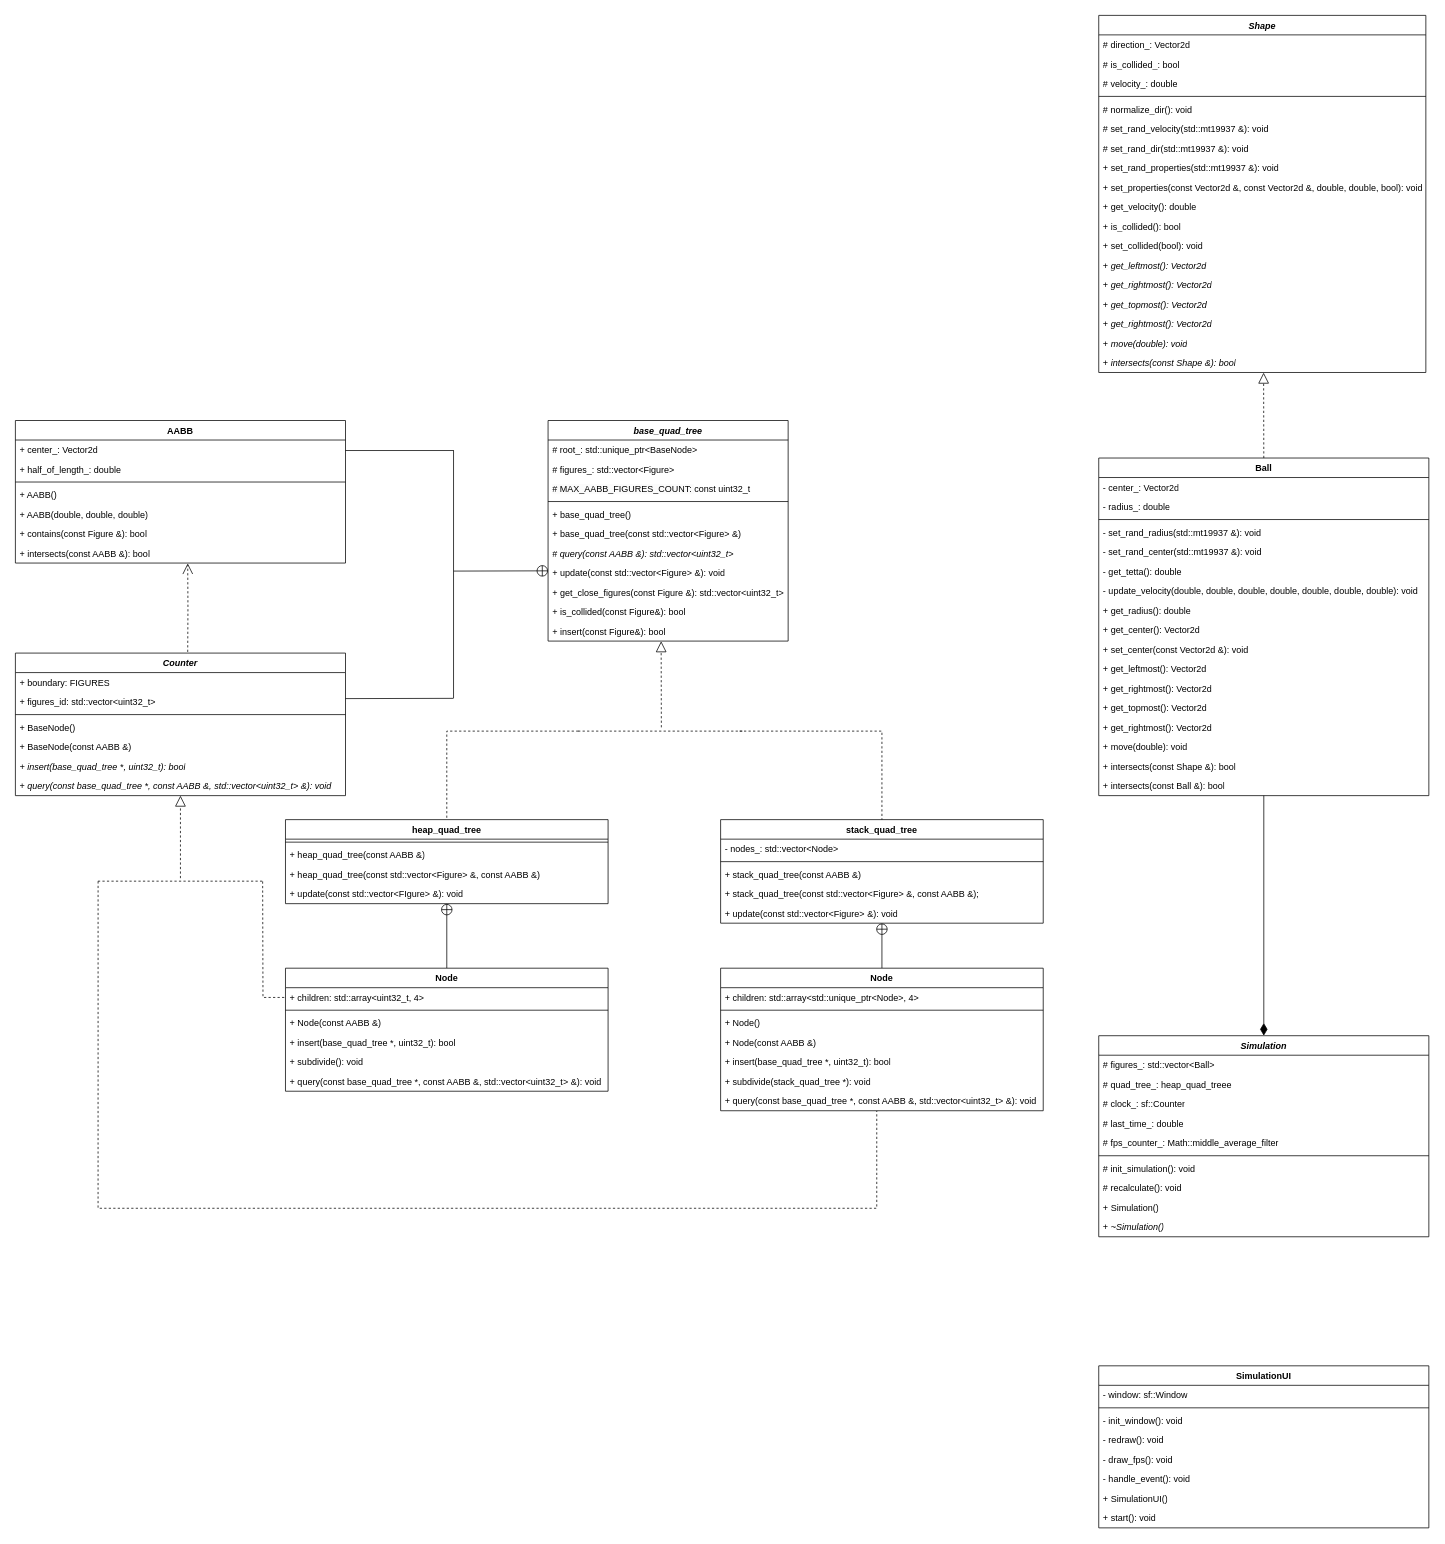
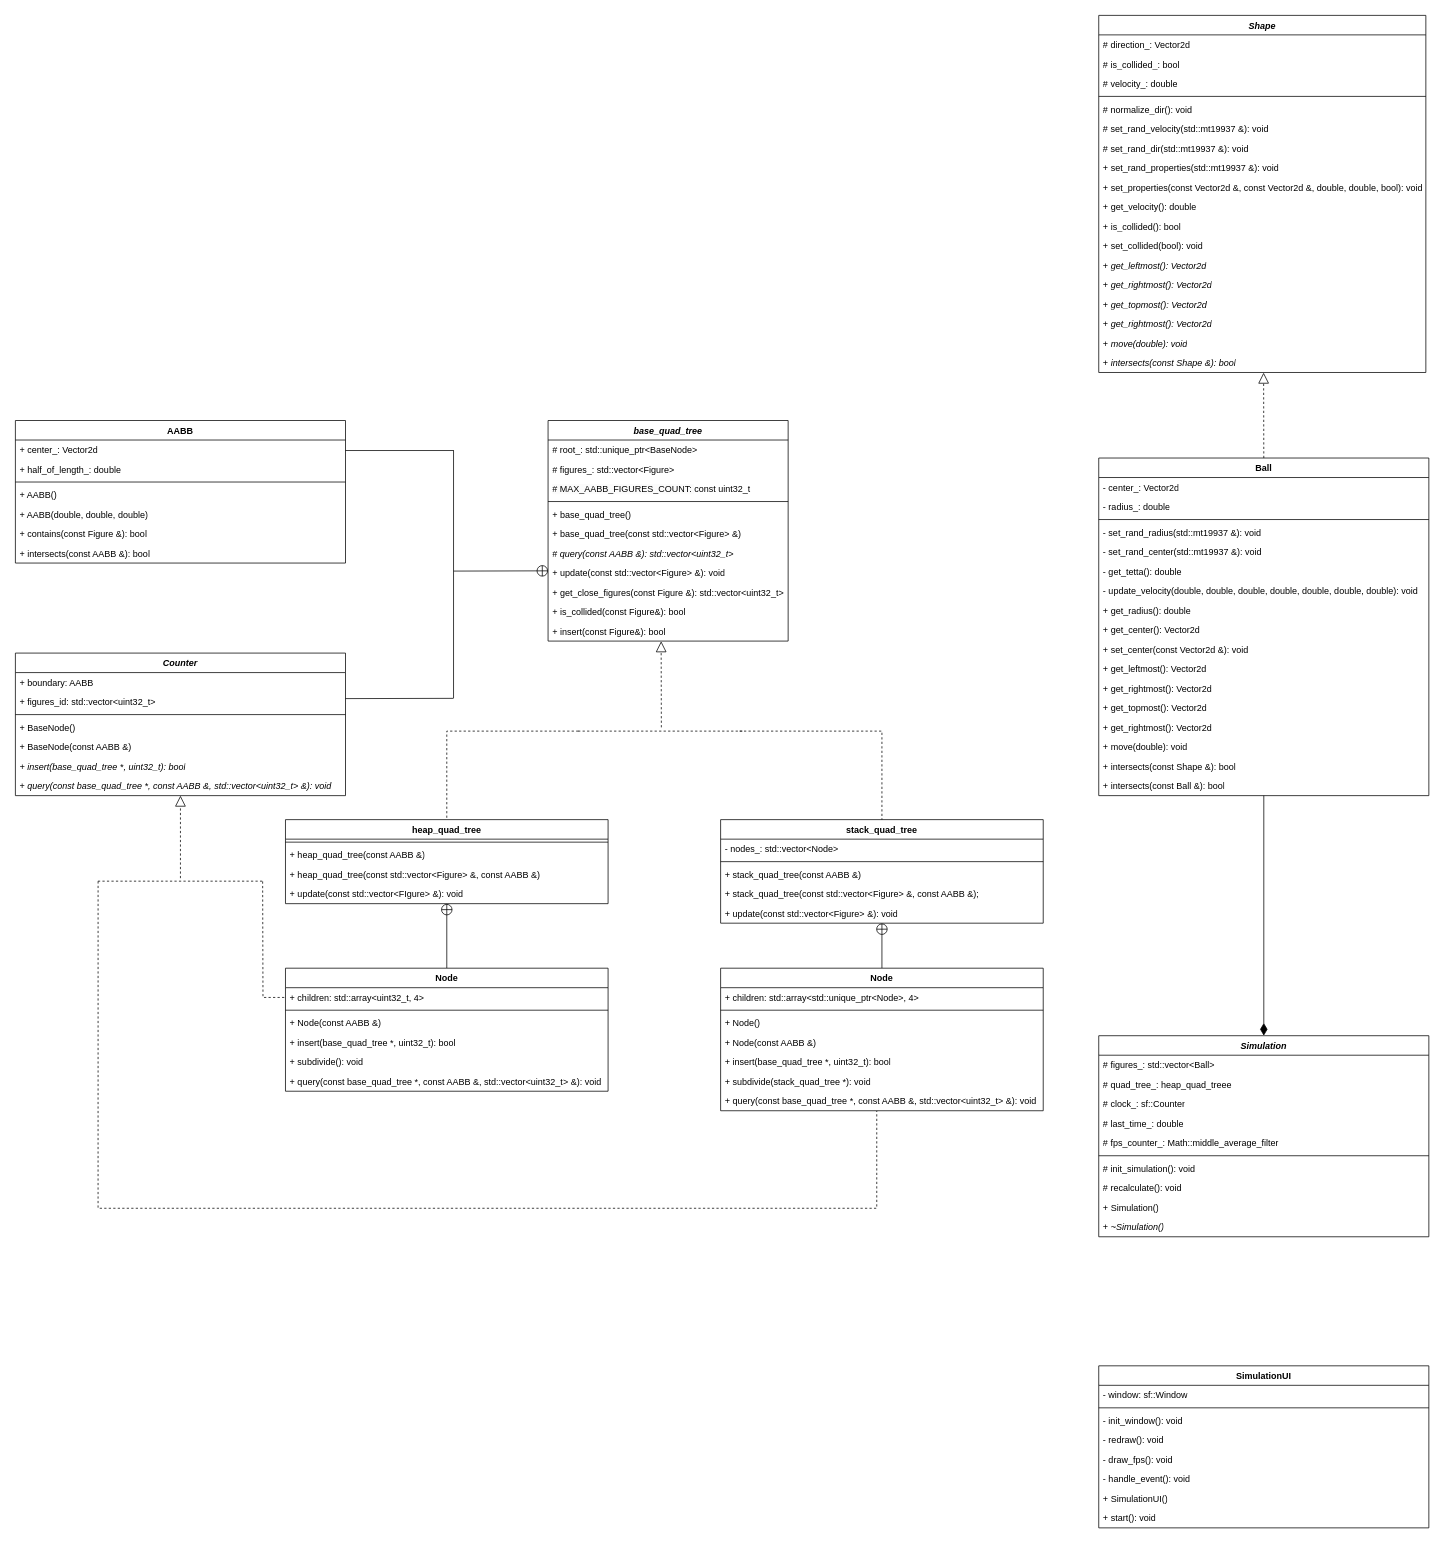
(188, 609) -> none
(64, 683) -> (57, 683)
